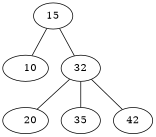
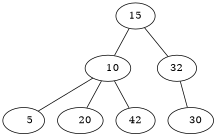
(53, 94) -> (94, 94)
(107, 94) -> (122, 94)
none -> (24, 121)
(81, 121) -> (191, 121)
